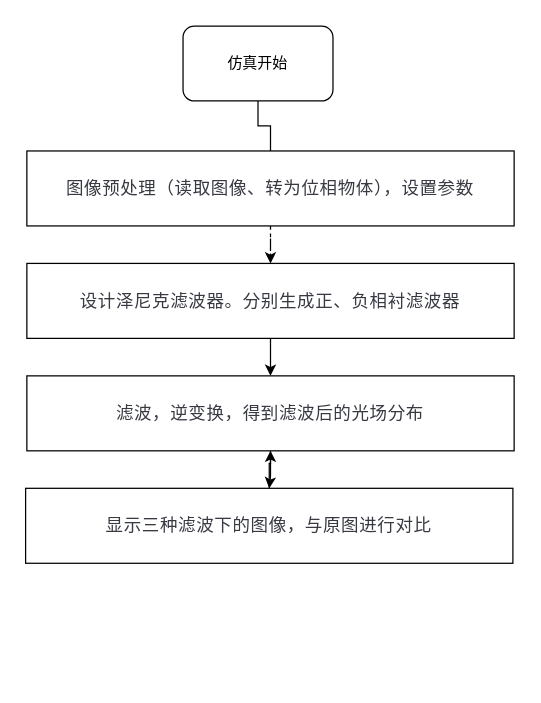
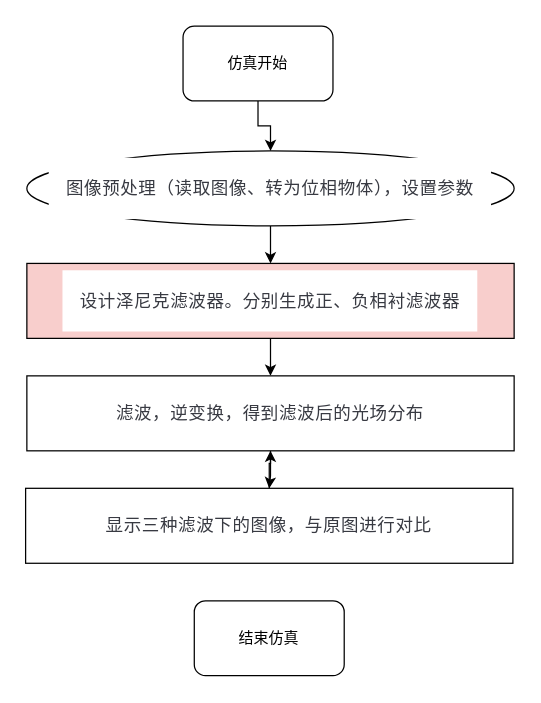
(271, 144) -> (271, 141)
(271, 188) -> (271, 188)
(271, 233) -> (271, 233)
(271, 301) -> (271, 301)
none -> (269, 638)
